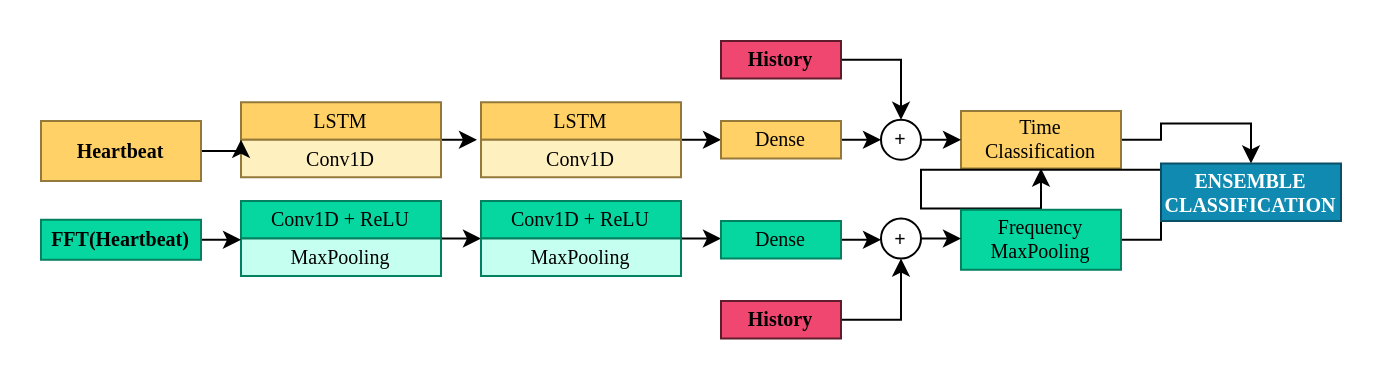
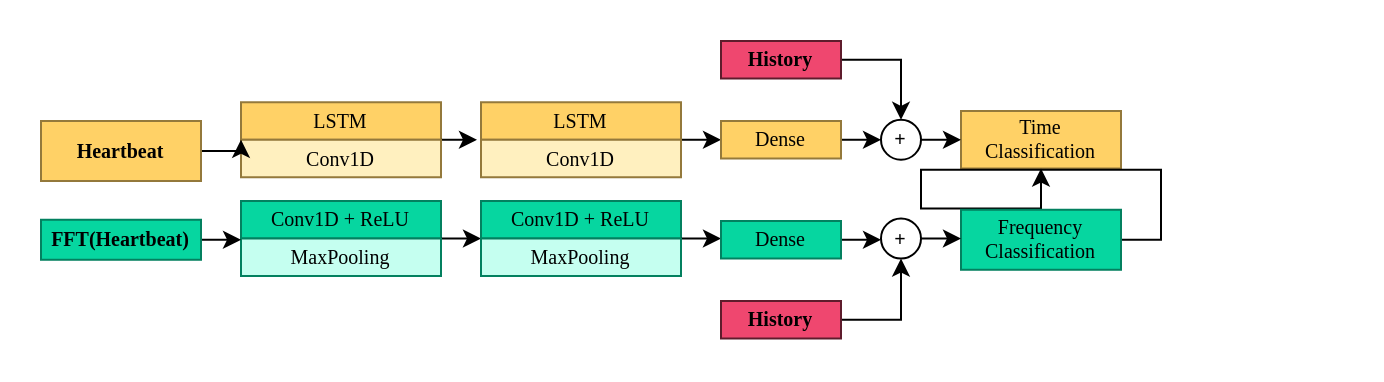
(1191, 124) -> none
(1251, 192) -> none
(1041, 239) -> (1041, 239)
